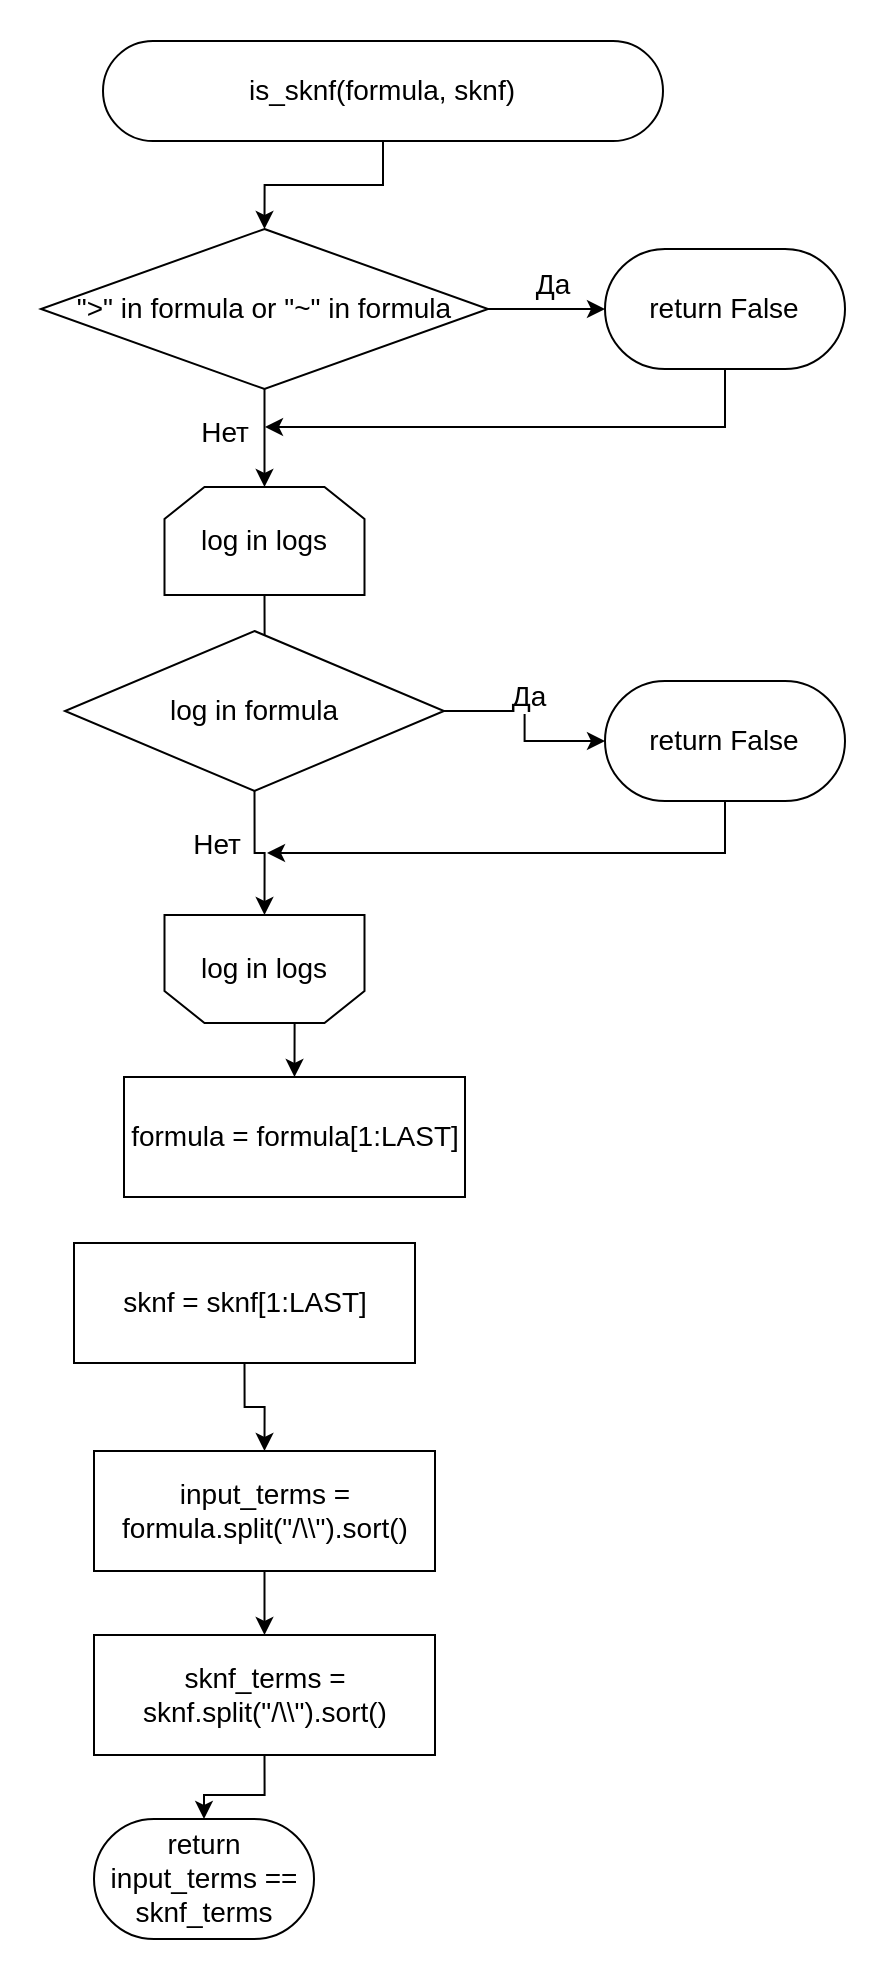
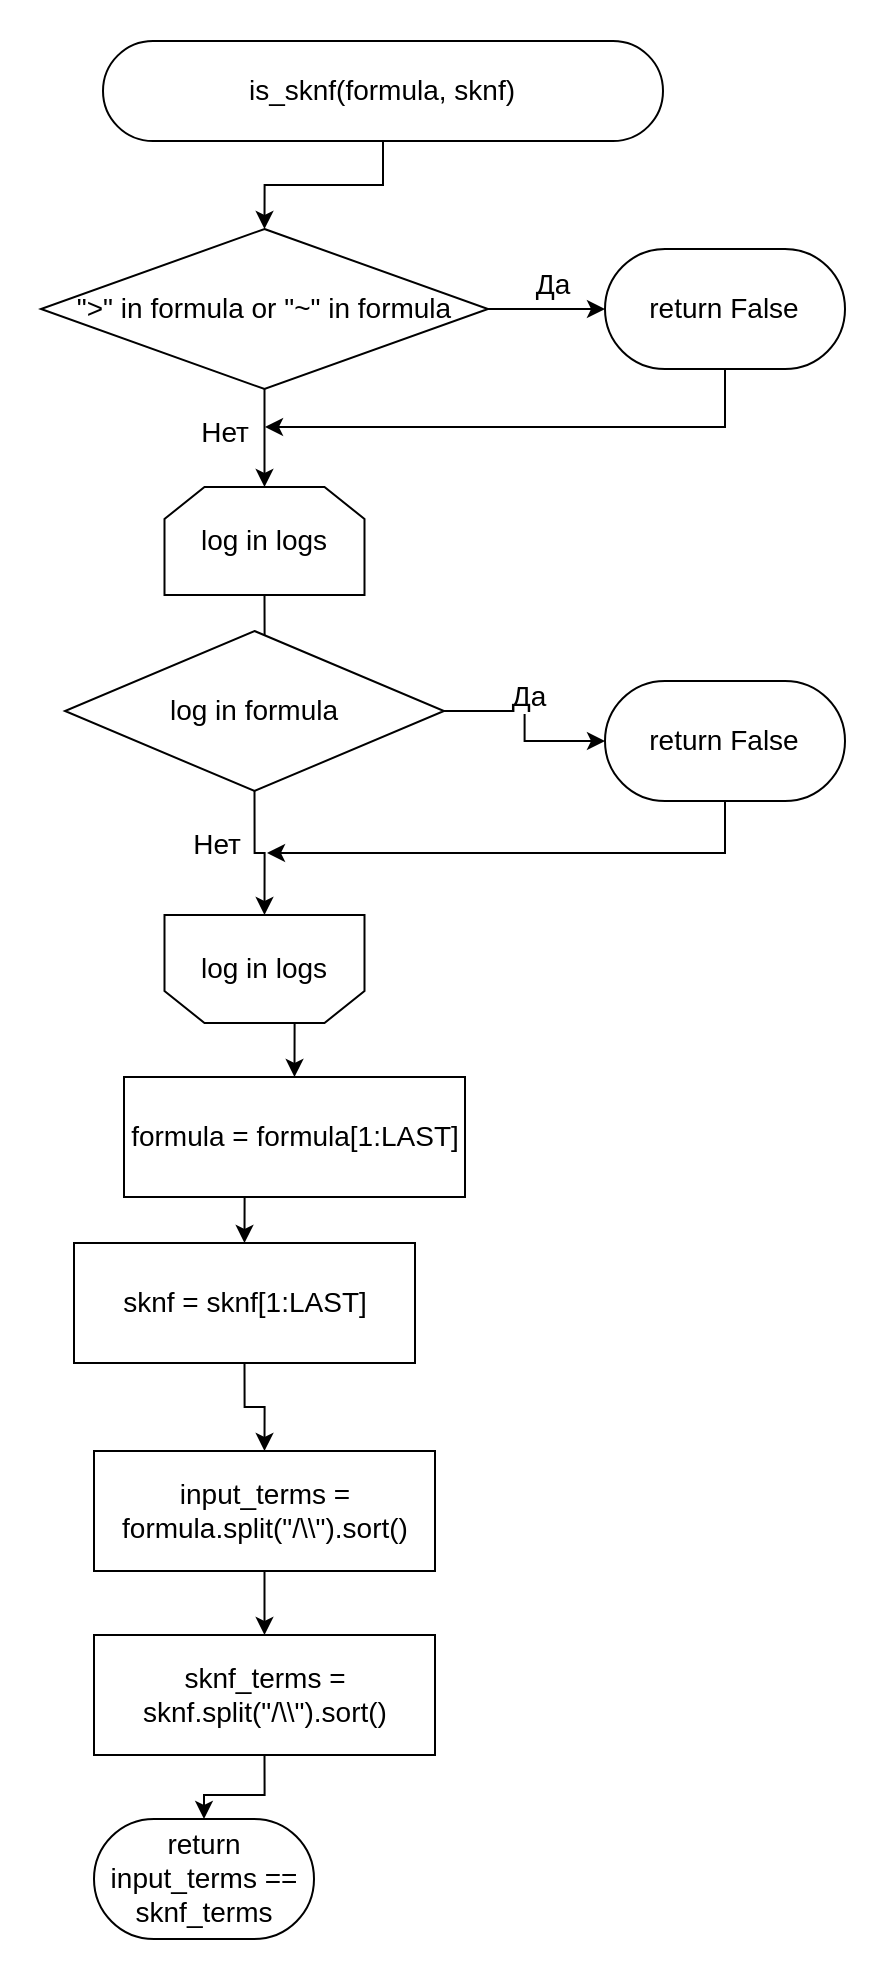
none -> (245, 1212)
